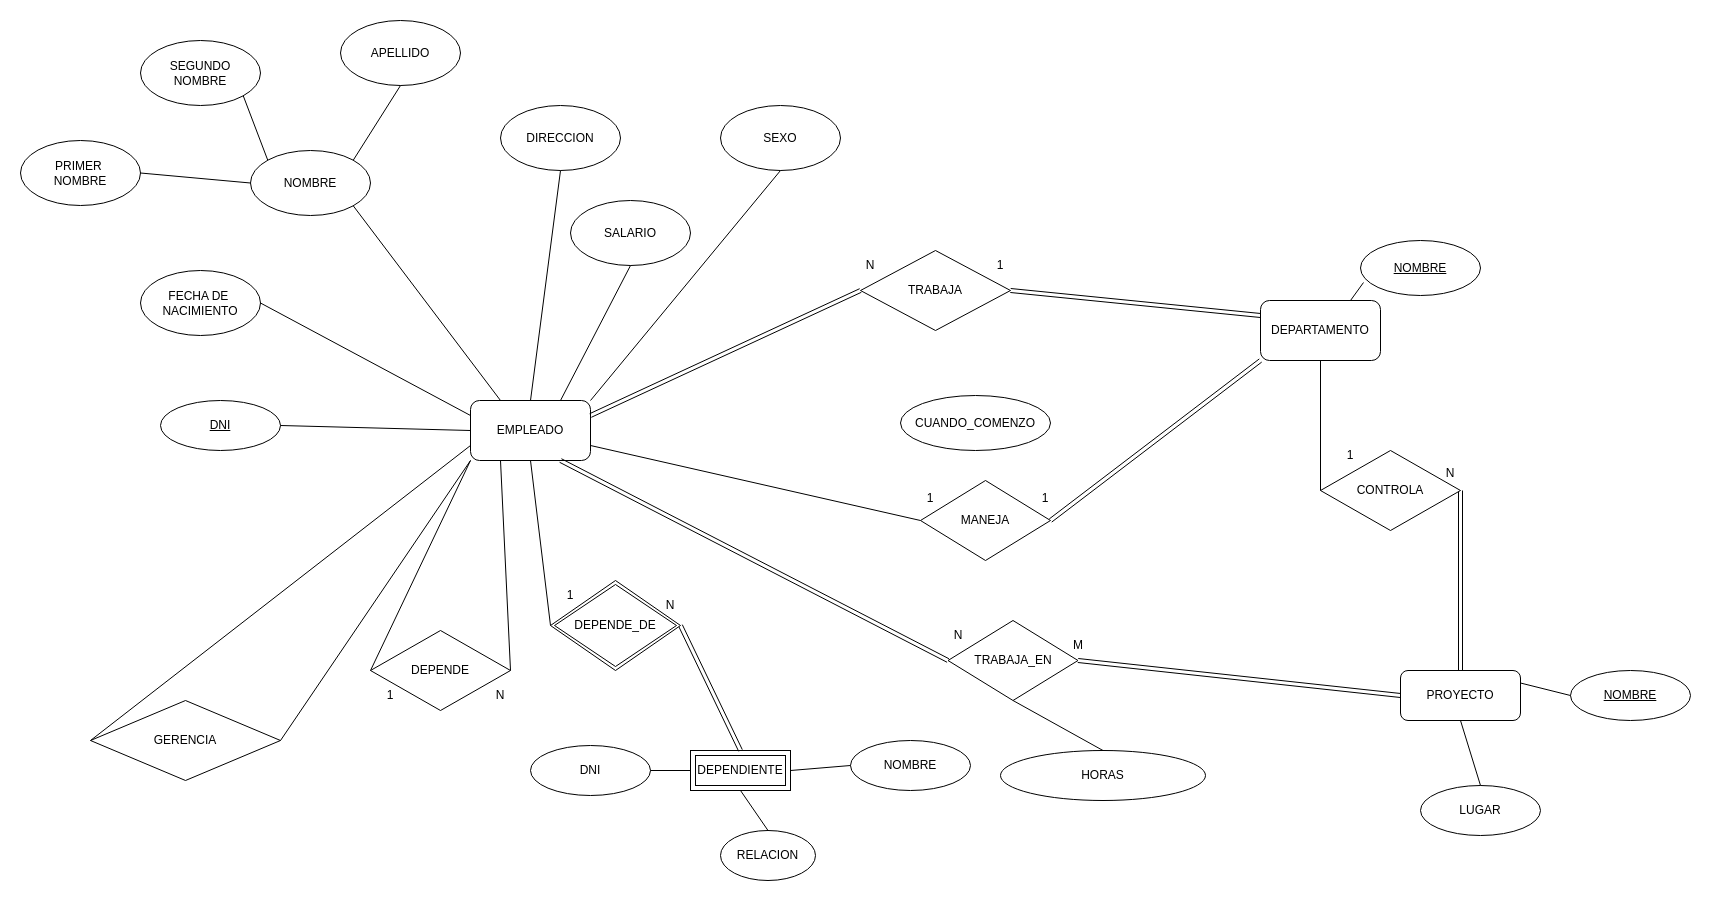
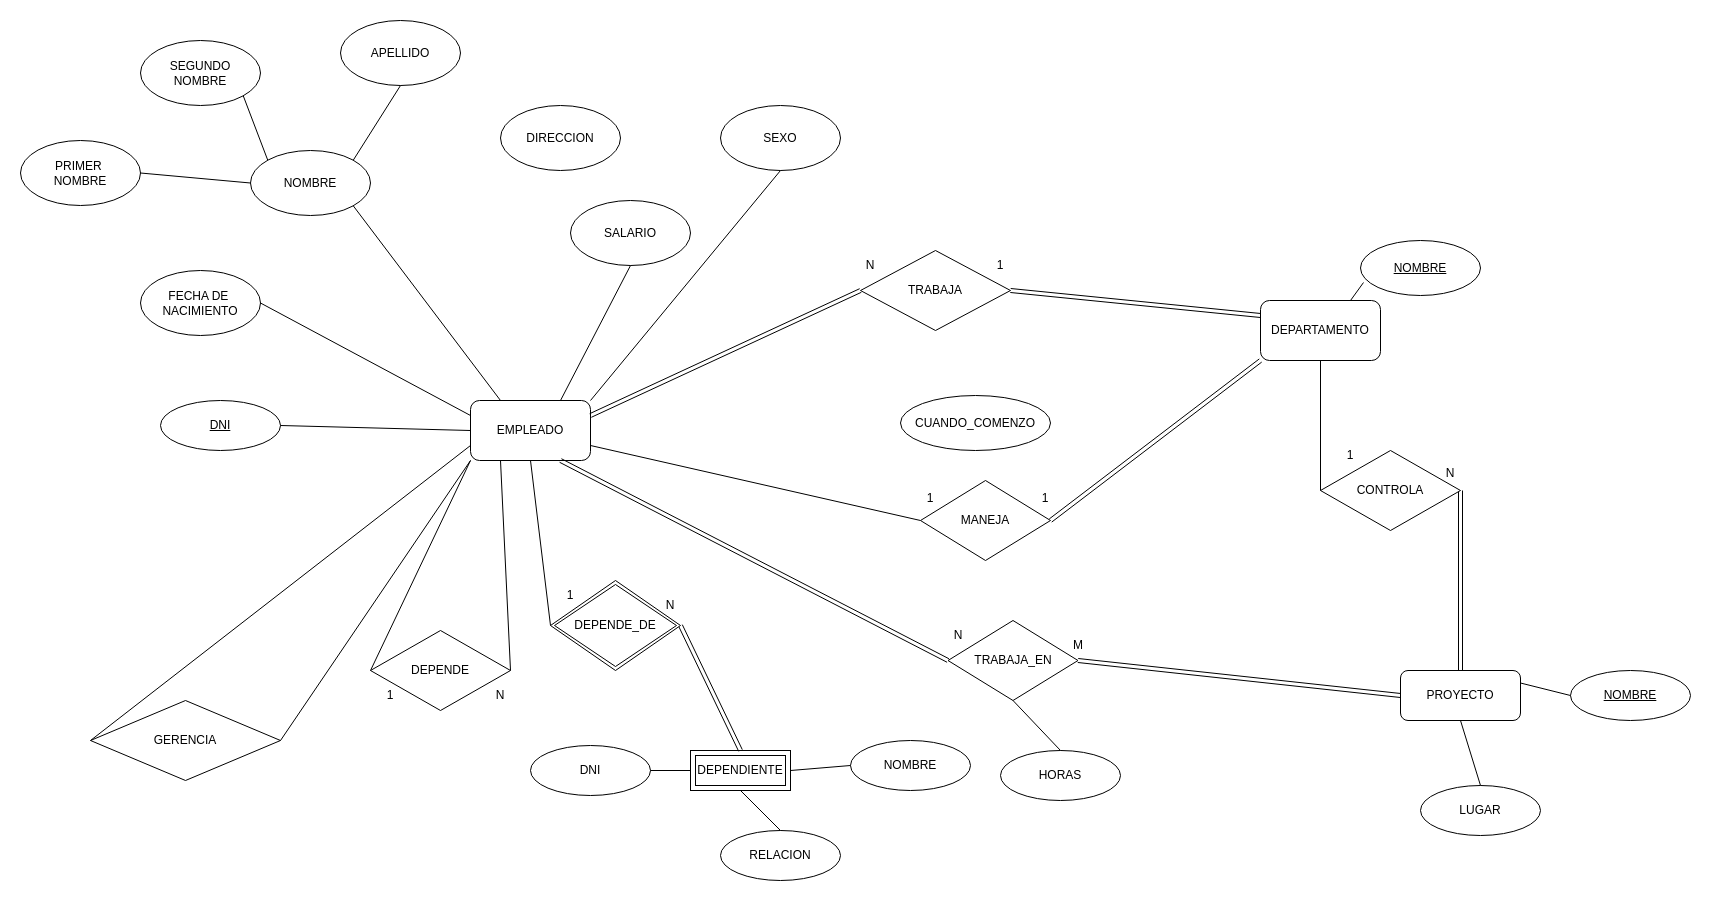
(545, 286) -> none
(1103, 776) -> (1061, 776)
(768, 856) -> (781, 856)
